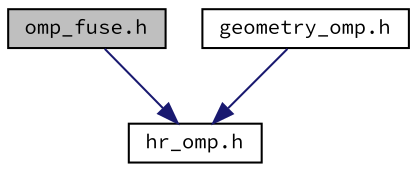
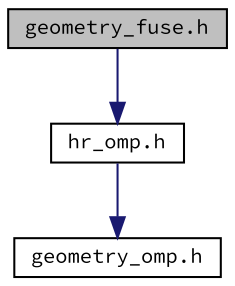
(87, 29) -> (118, 29)
(258, 79) -> (118, 190)
